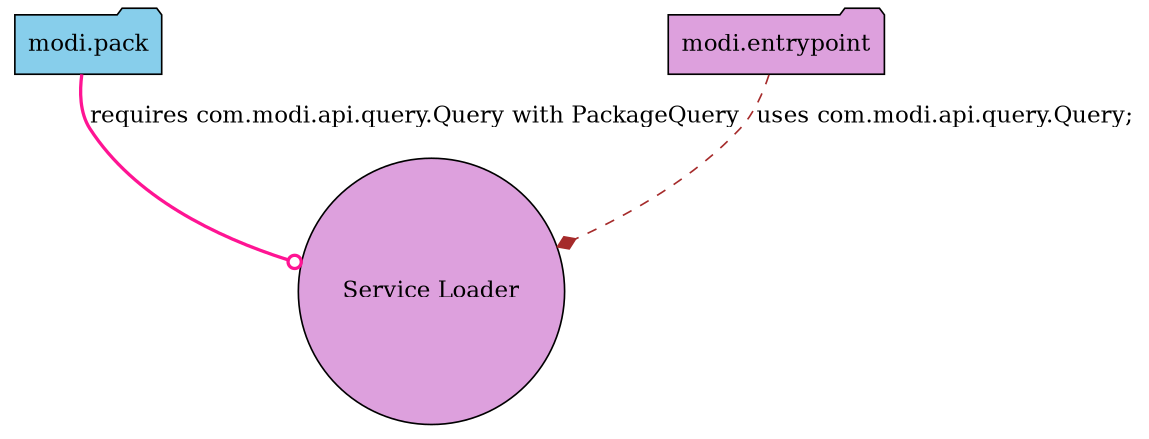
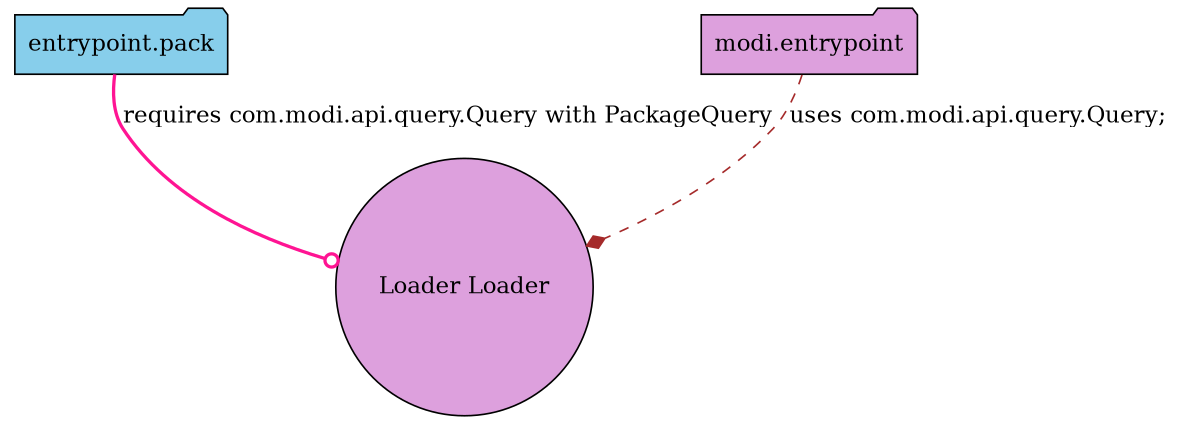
(88, 45) -> (121, 45)
(431, 291) -> (464, 287)
